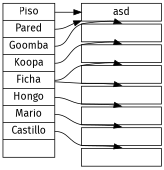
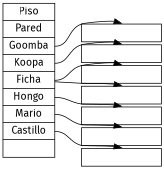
(121, 12) -> none
